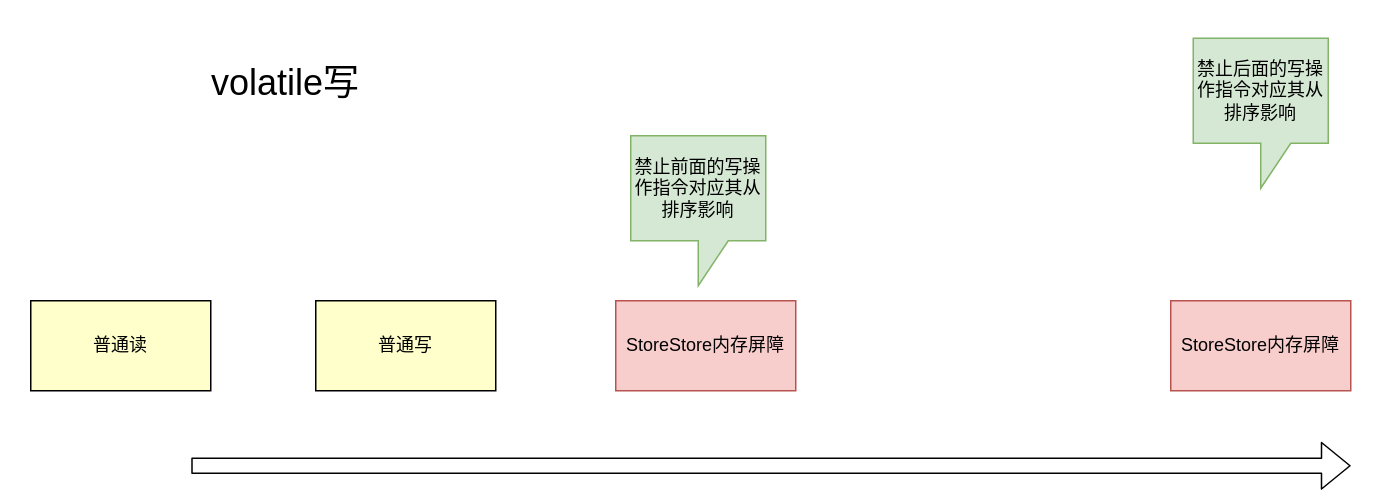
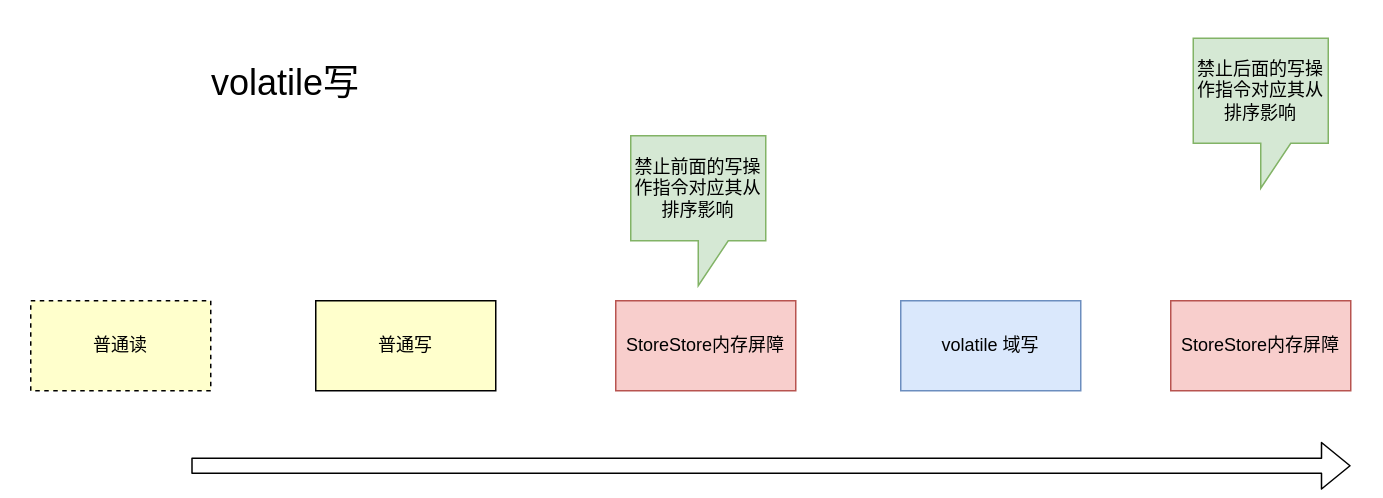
(121, 346) -> (121, 346)
none -> (991, 346)
